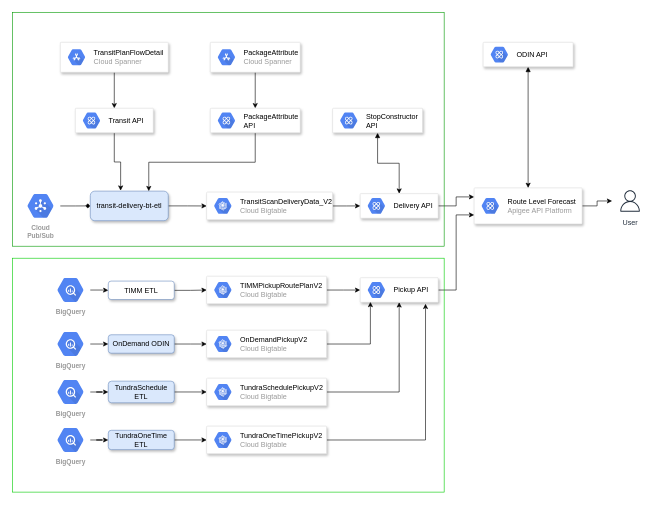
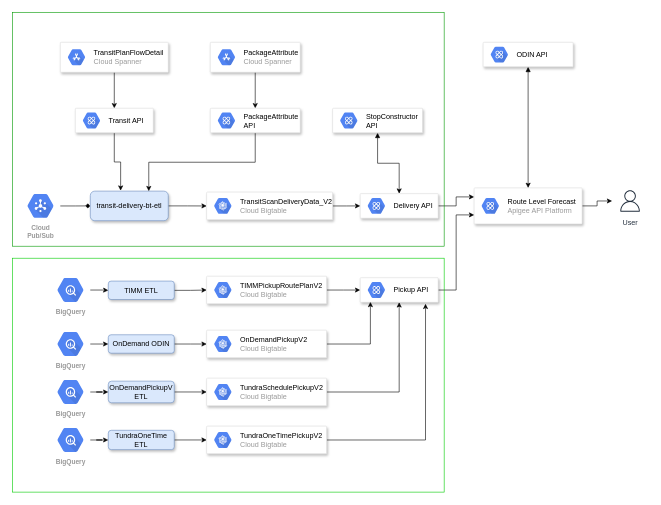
(141, 290) -> (141, 290)
(141, 392) -> (141, 392)
